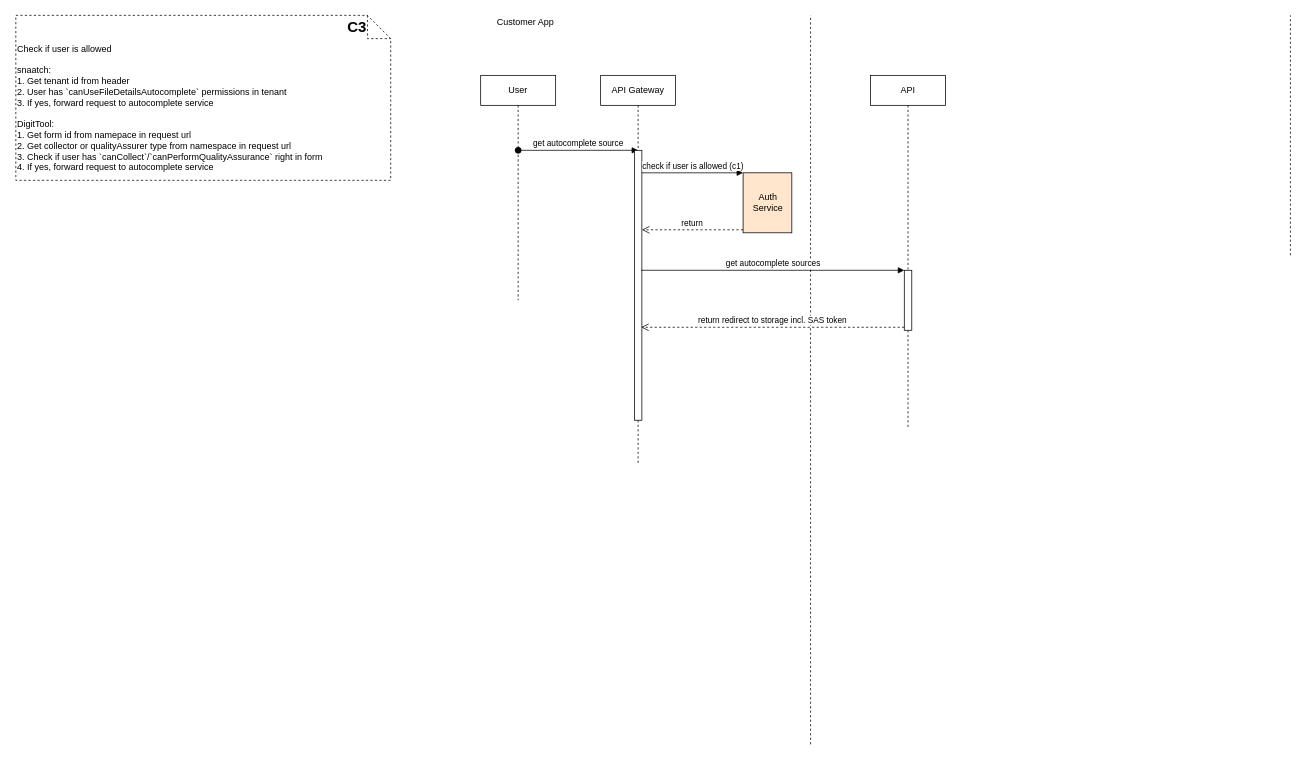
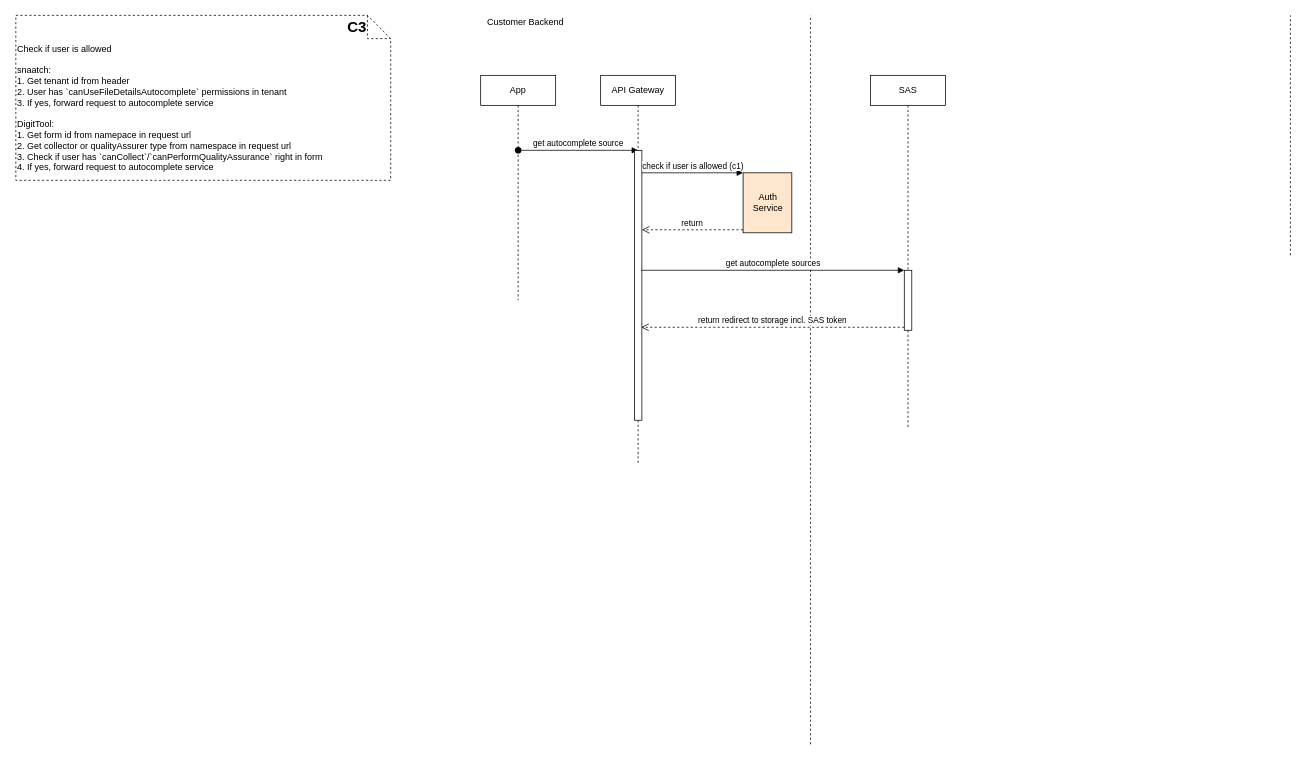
(525, 23) -> (525, 23)
(518, 90) -> (518, 90)
(908, 90) -> (908, 90)
